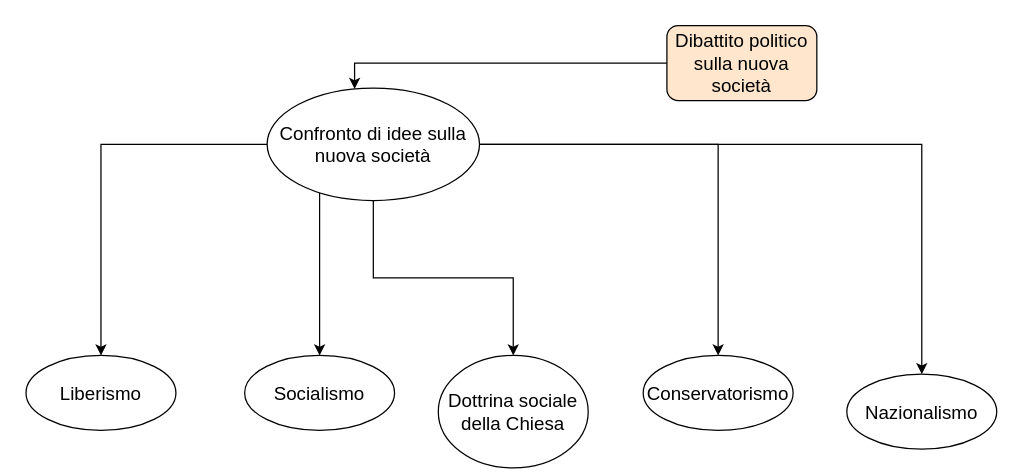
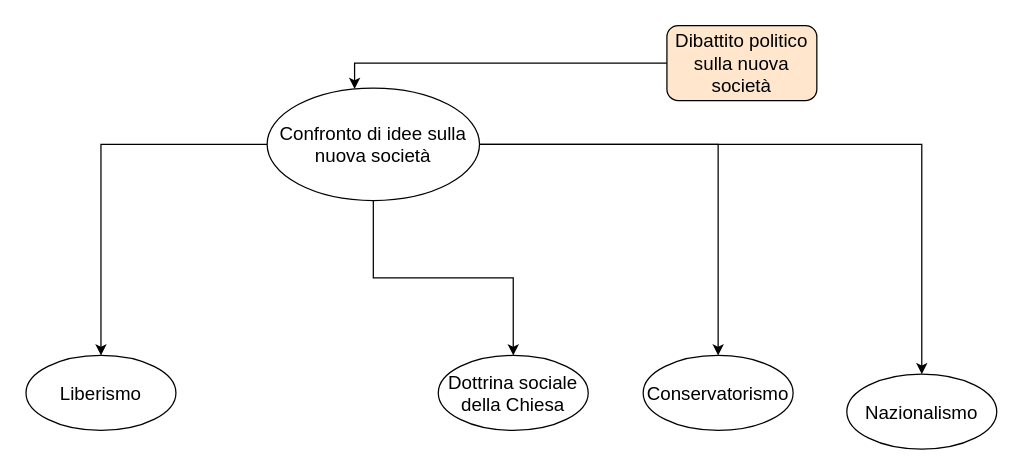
(319, 270) -> none
(319, 393) -> none
(513, 412) -> (513, 393)
